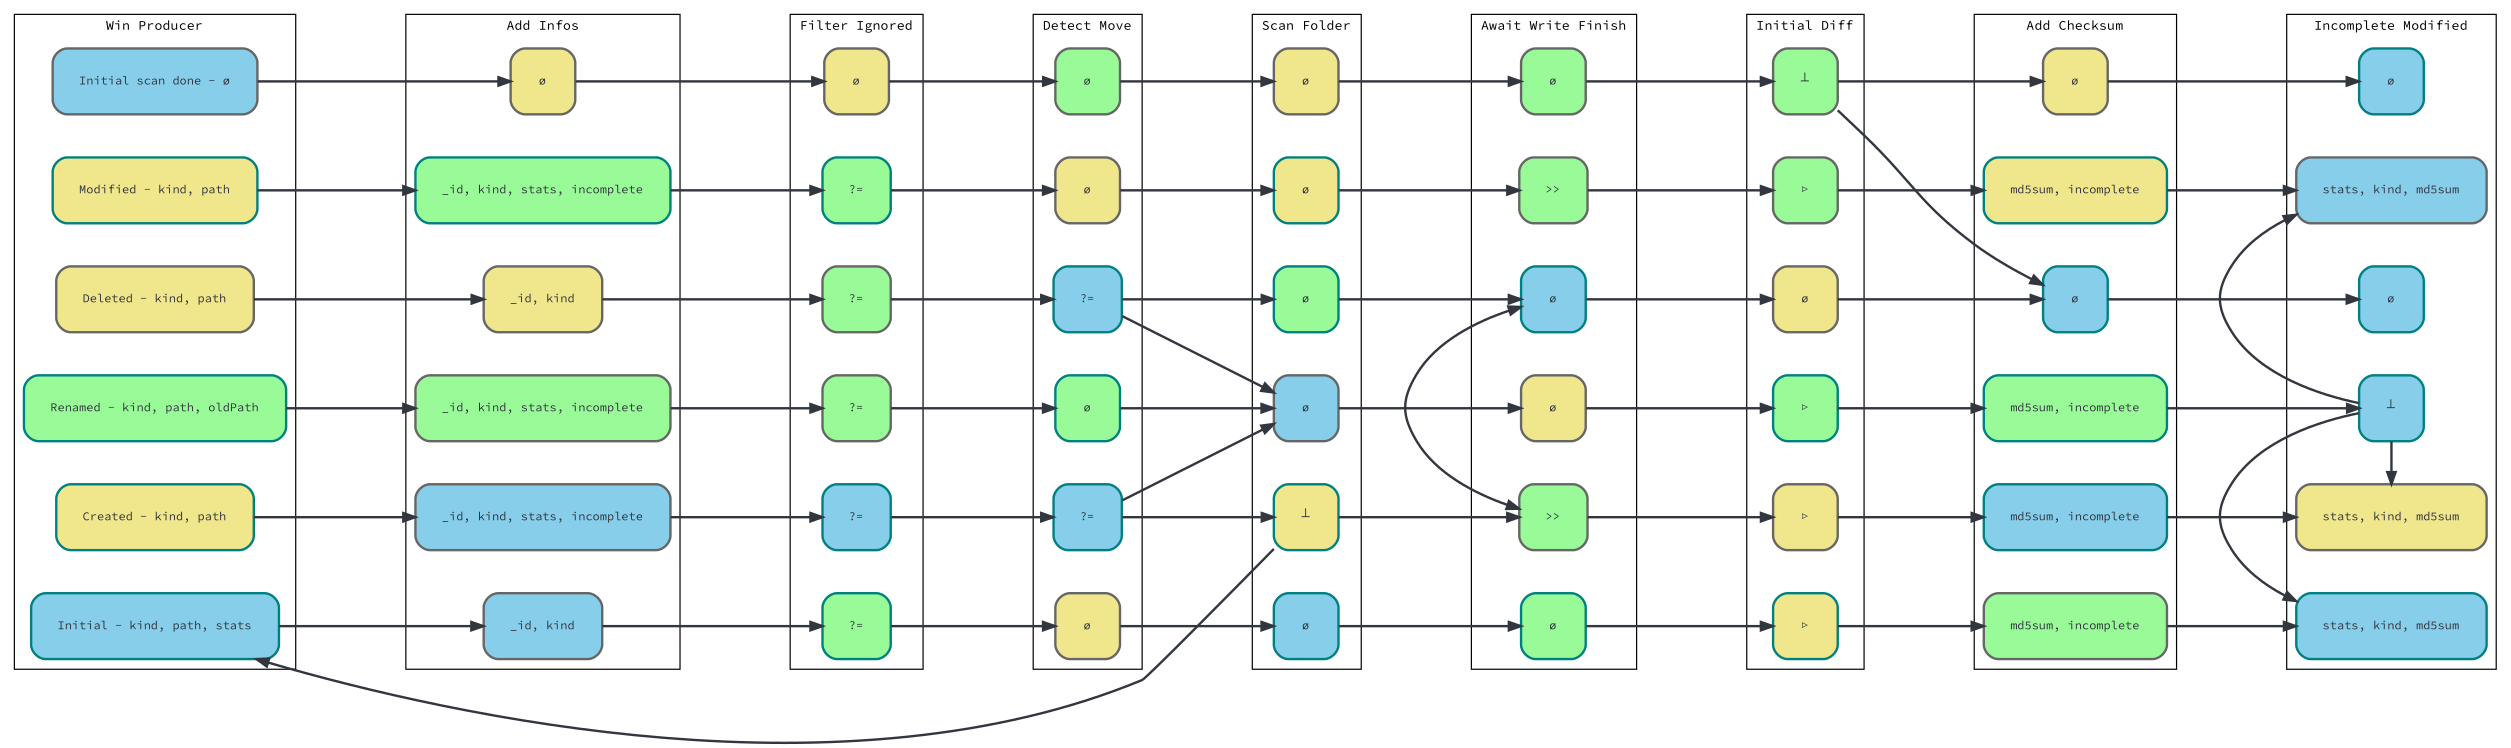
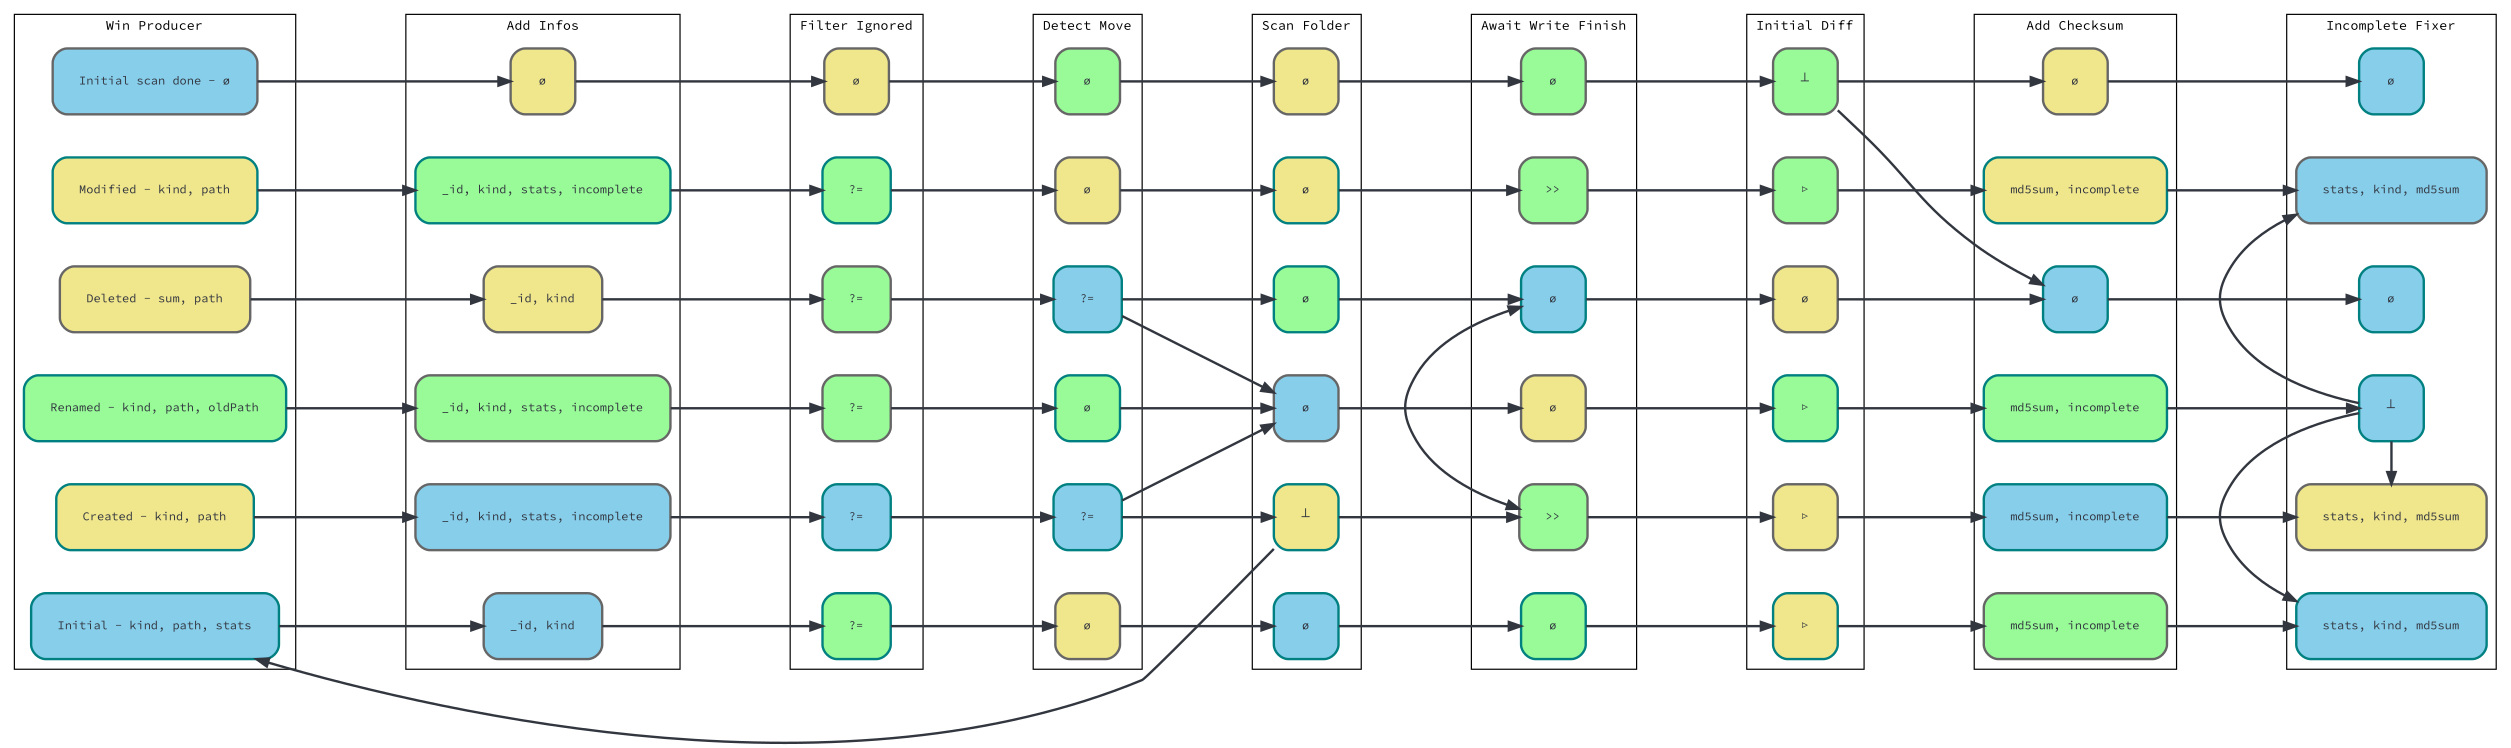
(2391, 26) -> (2391, 26)
(155, 299) -> (155, 299)
